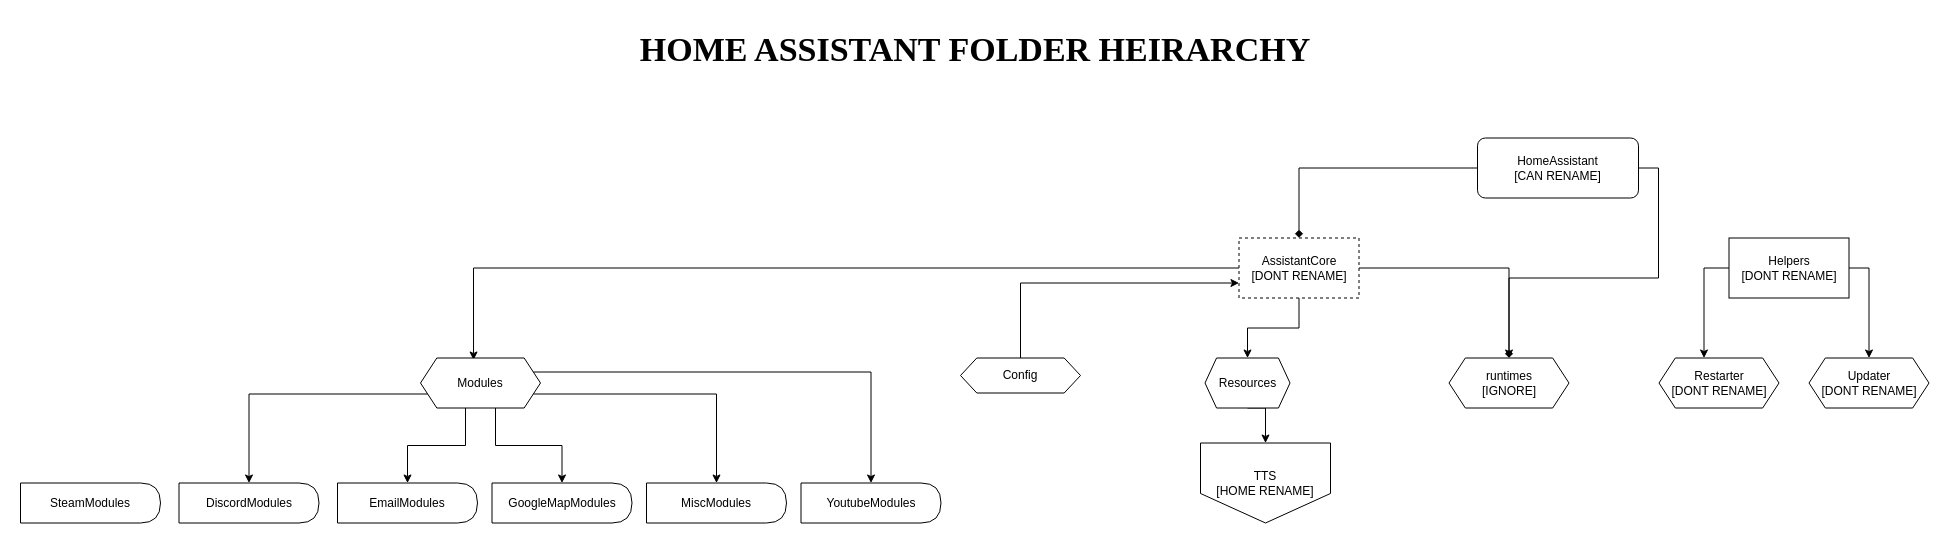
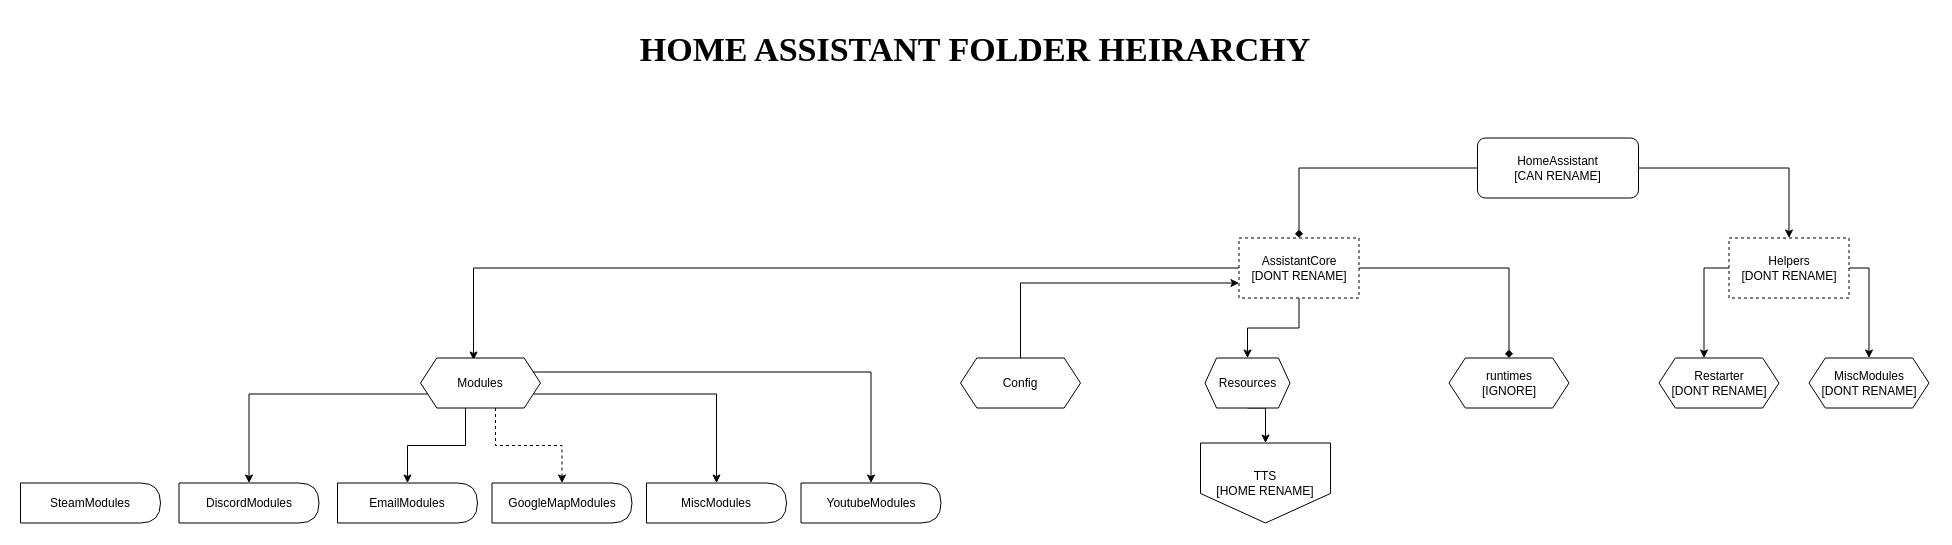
(1789, 268) -> (1789, 268)
(1641, 278) -> (1754, 168)
(1021, 376) -> (1021, 383)
(1870, 384) -> (1870, 384)
(525, 446) -> (525, 446)
